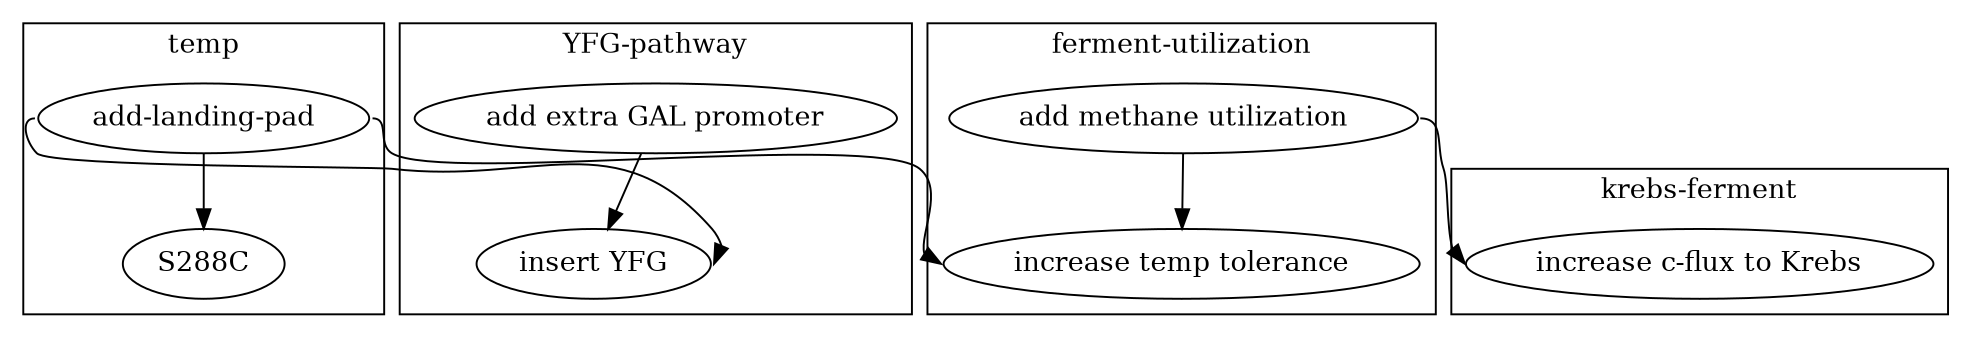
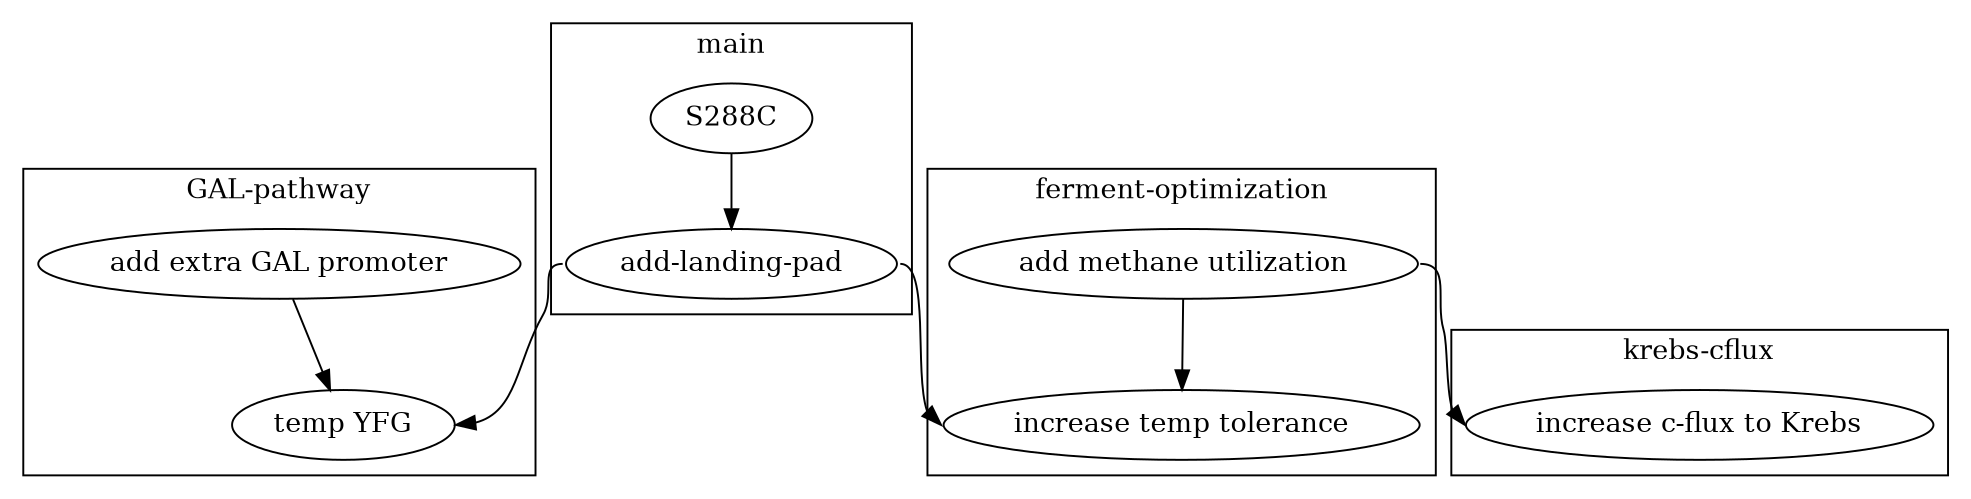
(204, 46) -> (731, 46)
(656, 46) -> (279, 191)
(1182, 46) -> (1182, 191)
(204, 181) -> (731, 181)
(1700, 191) -> (1700, 352)
(594, 264) -> (343, 425)
